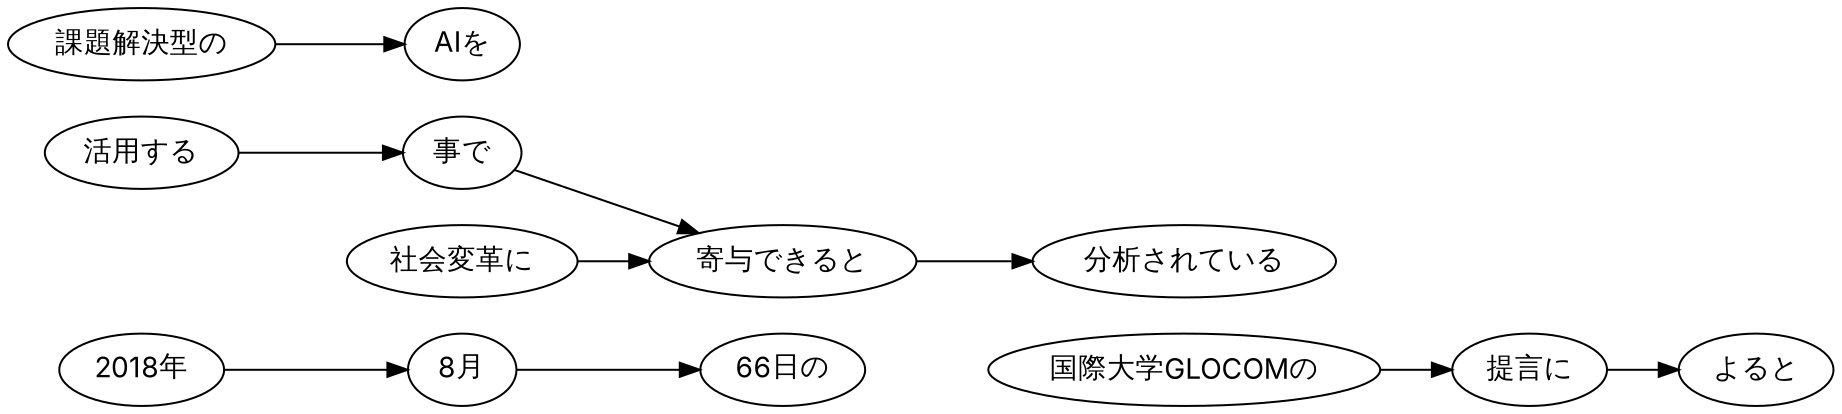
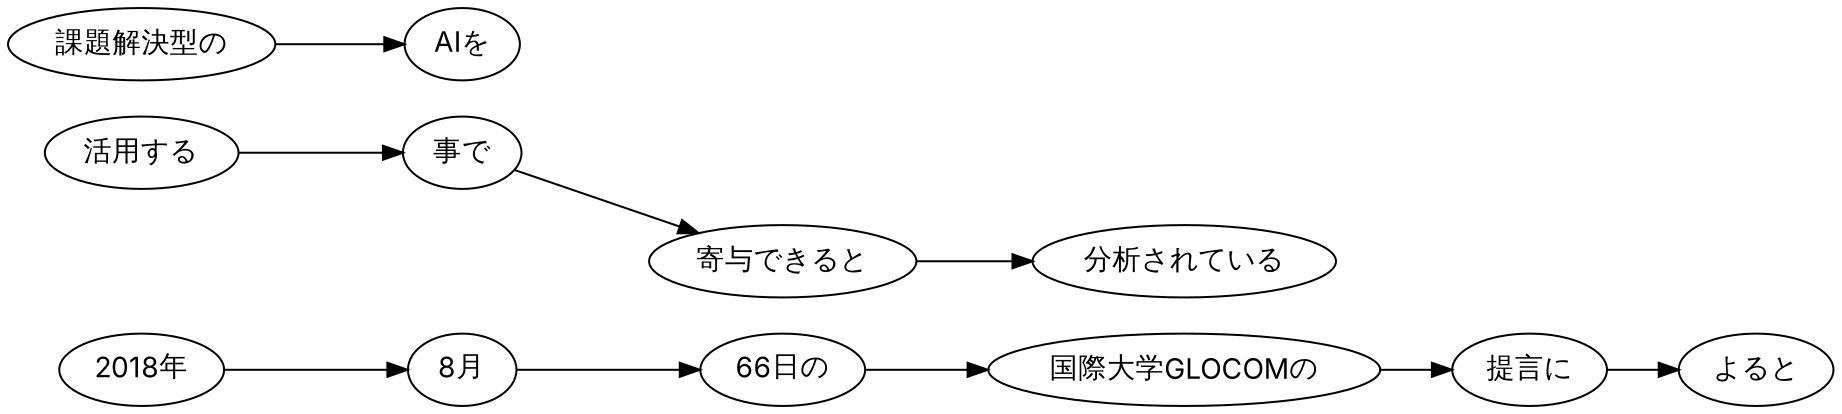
(462, 261) -> none
none -> (916, 370)
